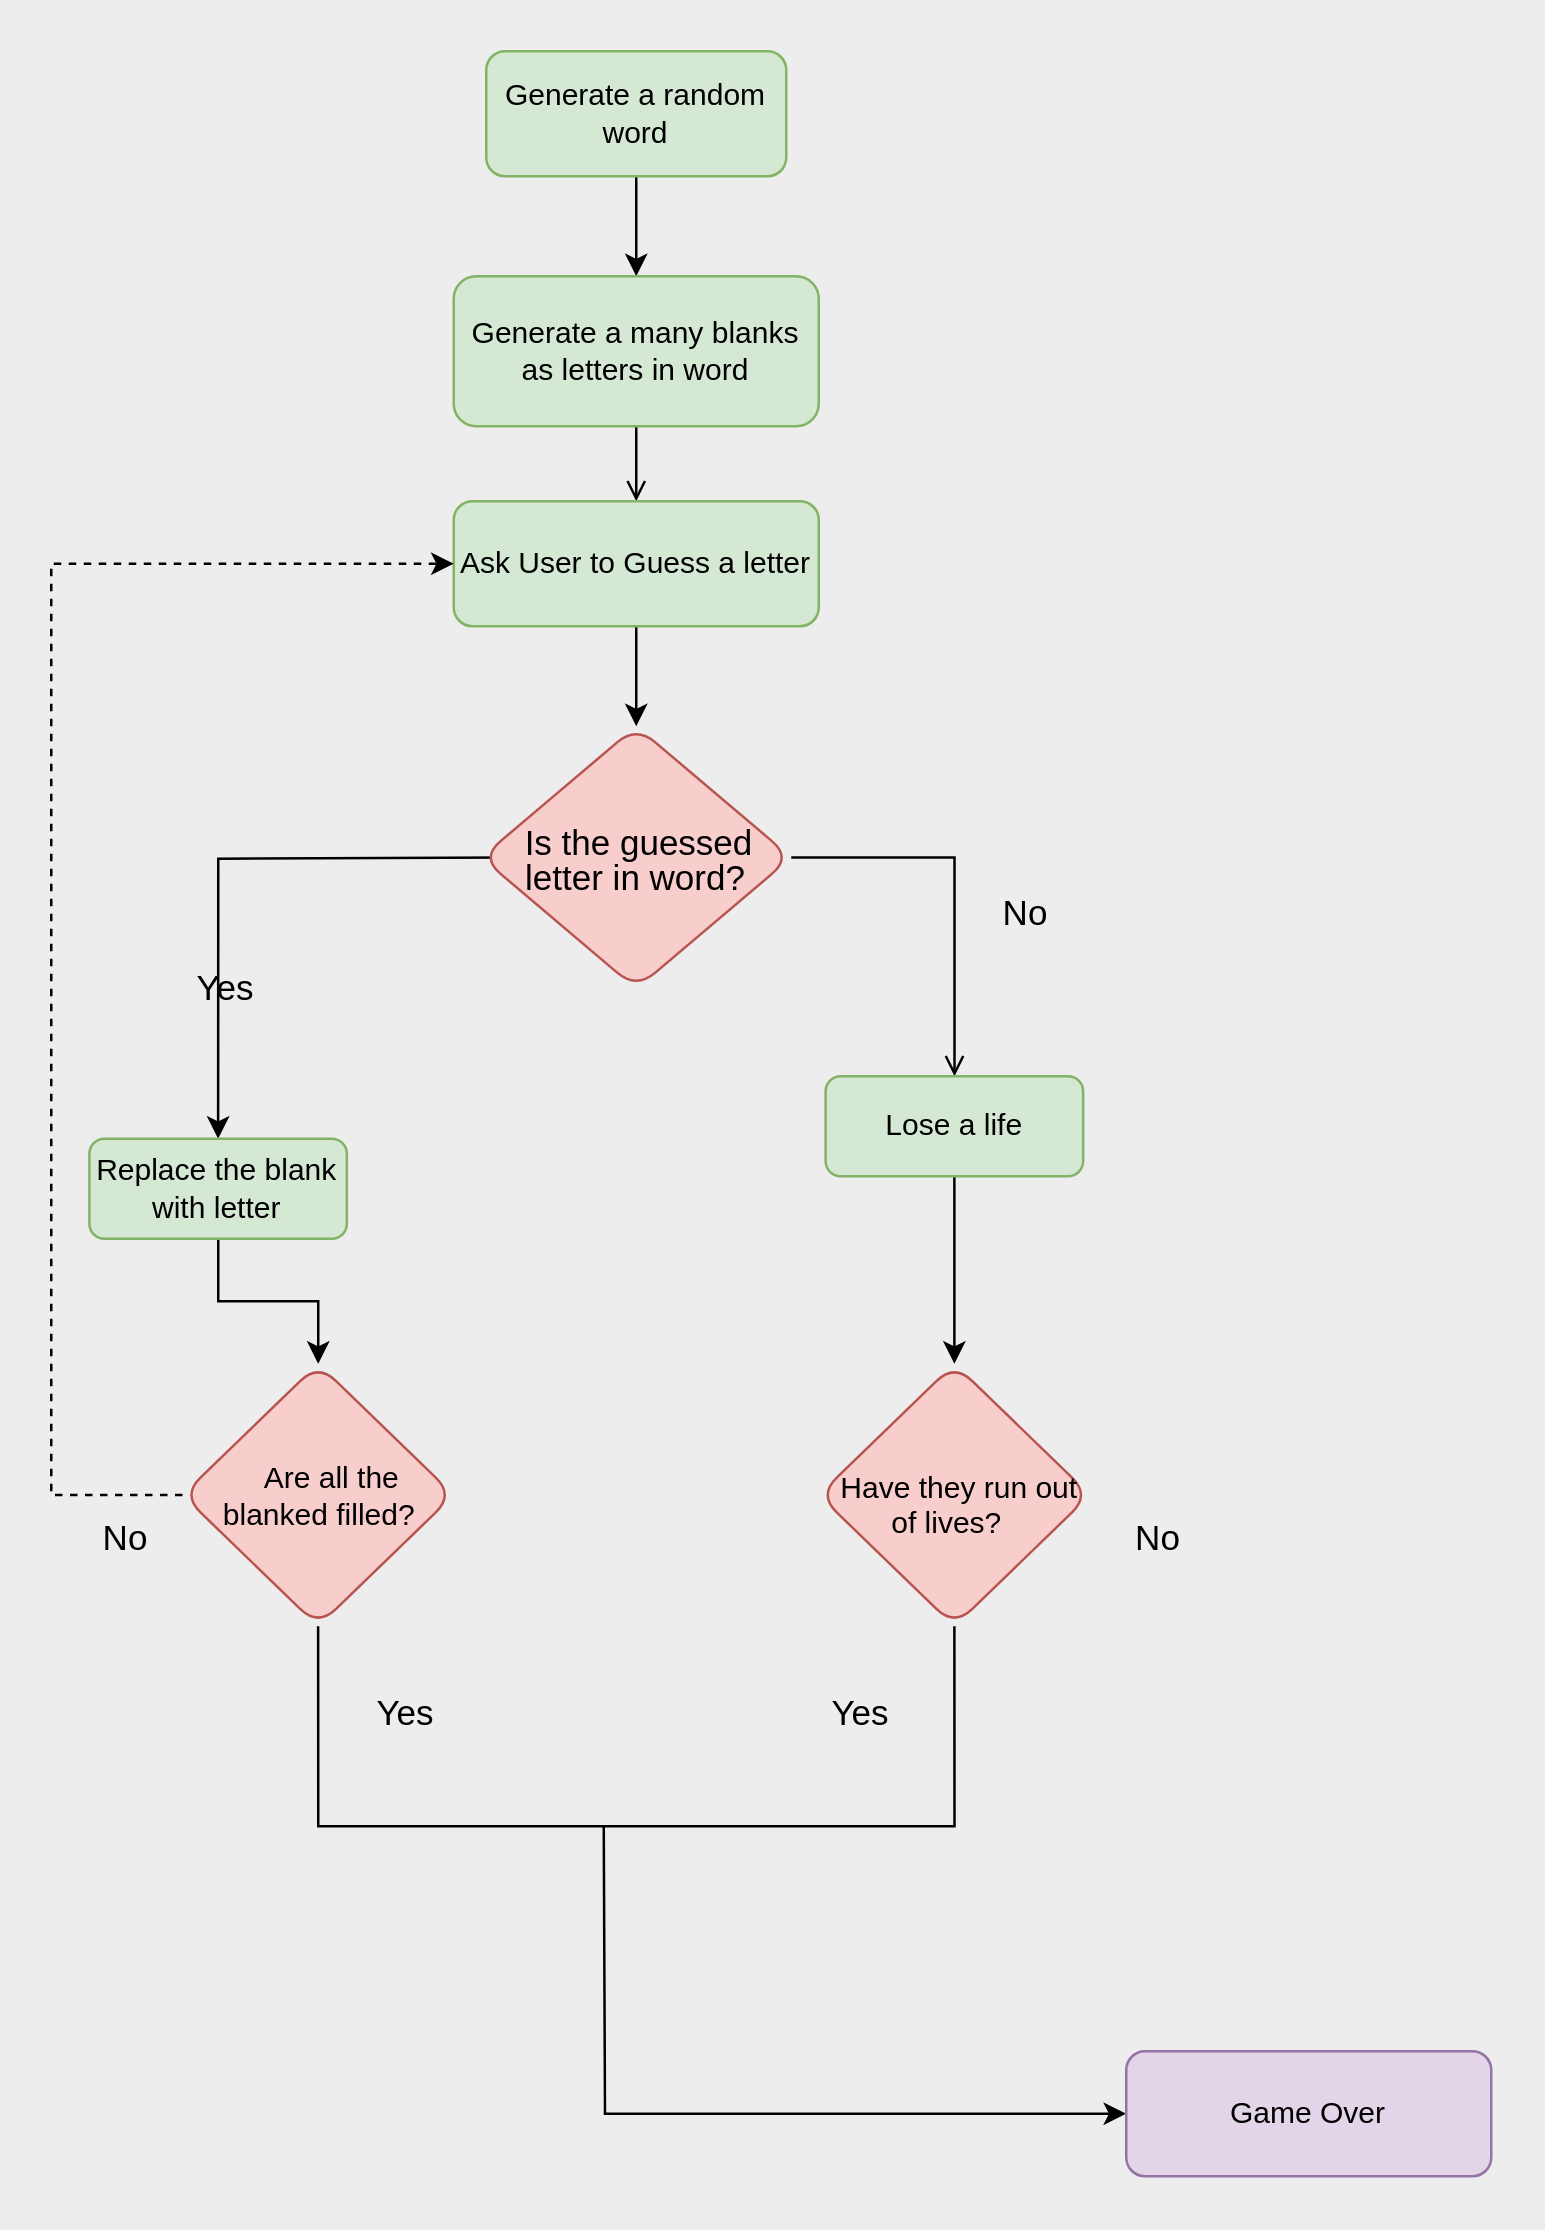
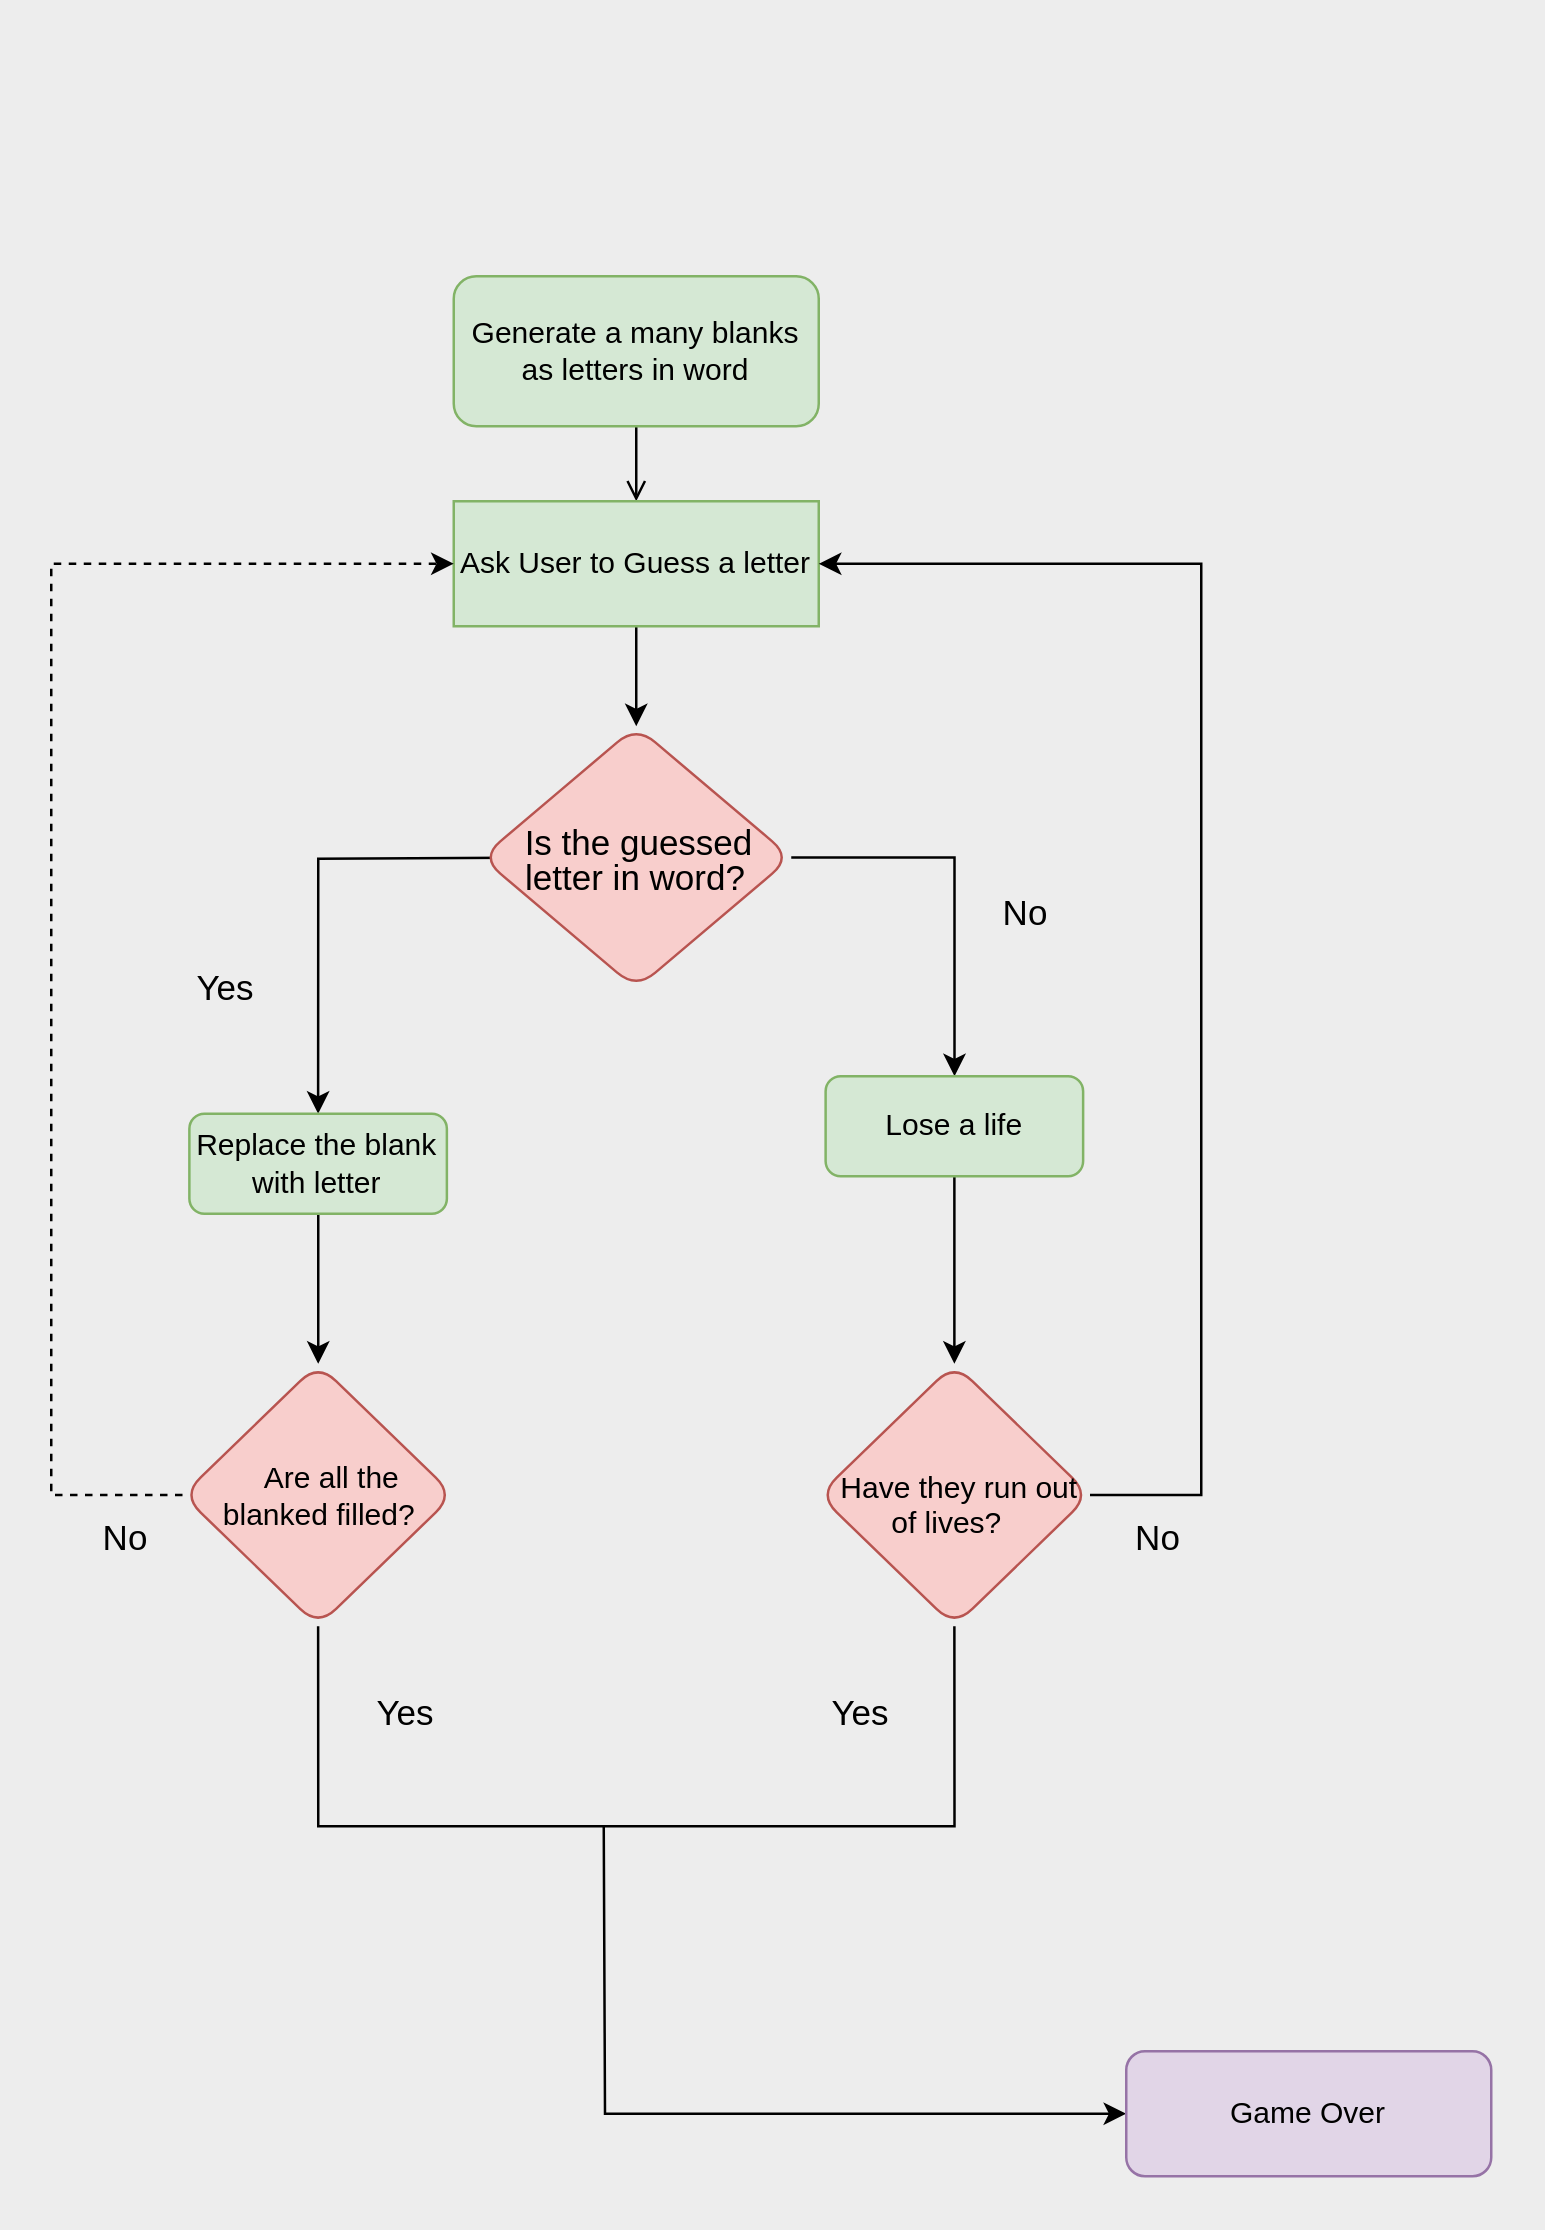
(636, 114) -> none
(636, 218) -> none
(636, 564) -> (636, 564)
none -> (1201, 902)
(955, 1062) -> (955, 1058)
(218, 1189) -> (318, 1164)
